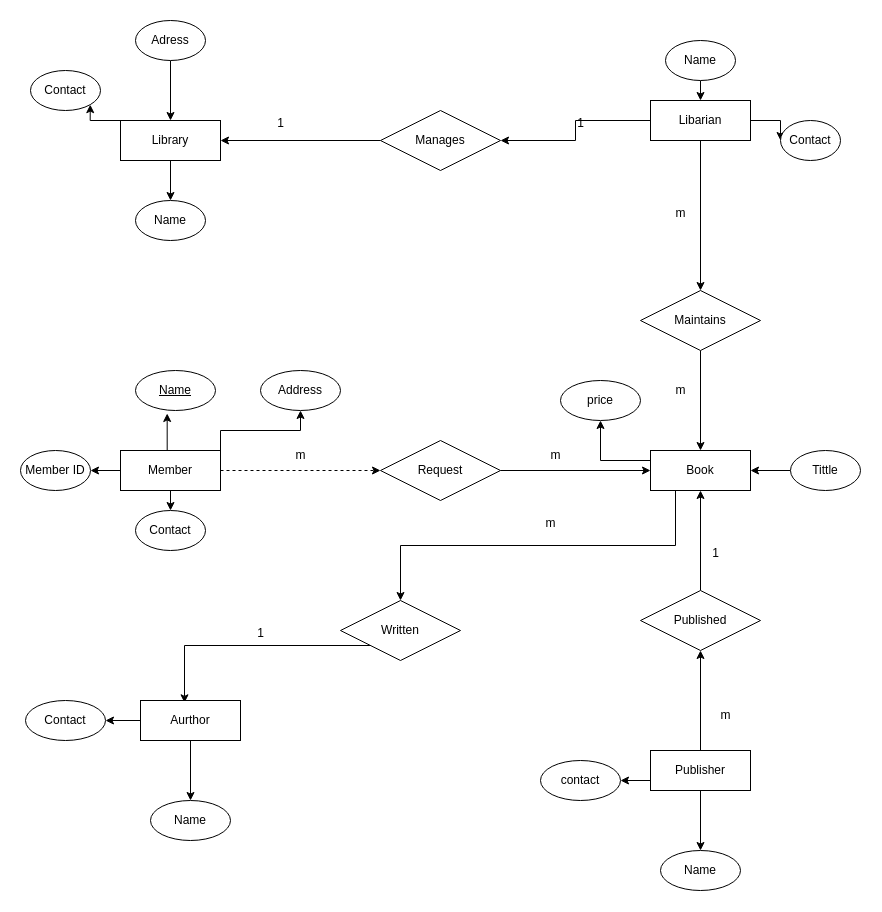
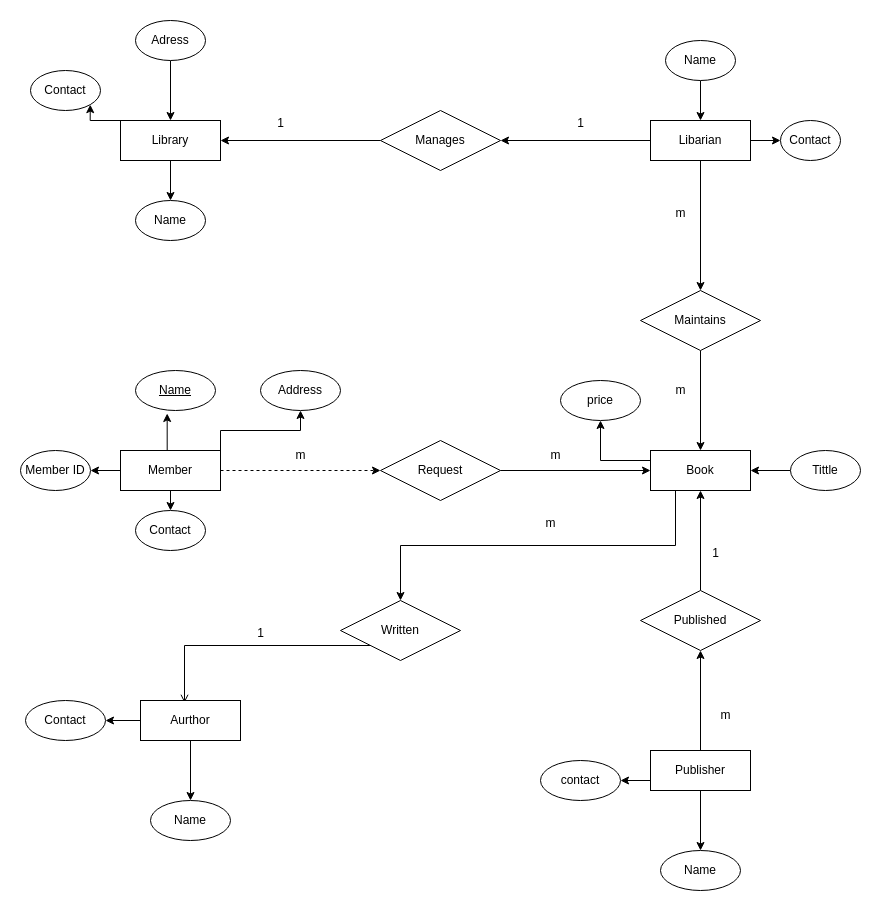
(701, 121) -> (701, 141)
(185, 694) -> (185, 696)
